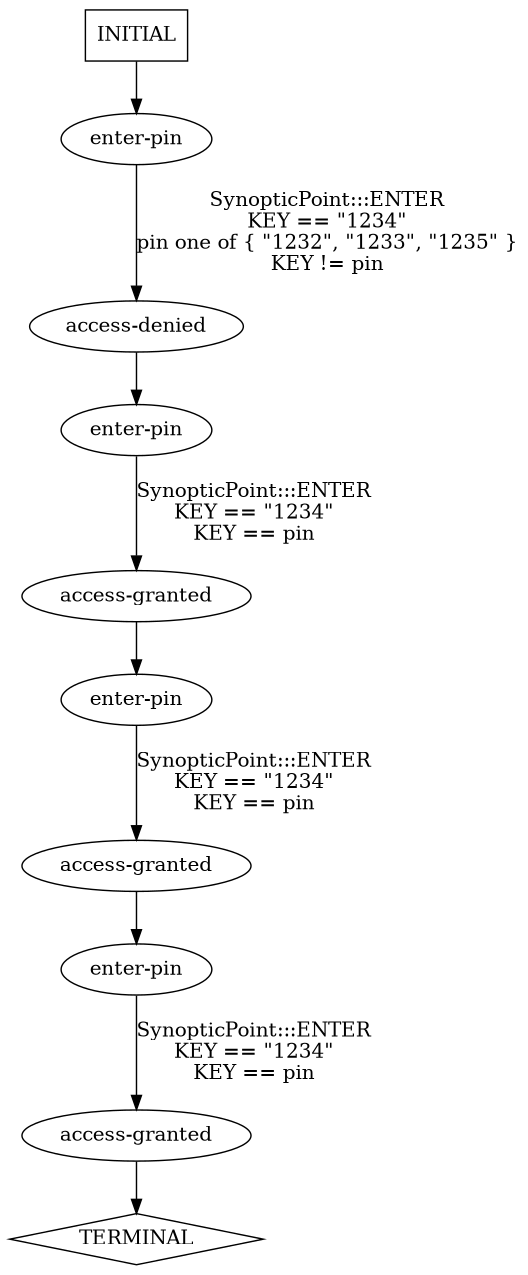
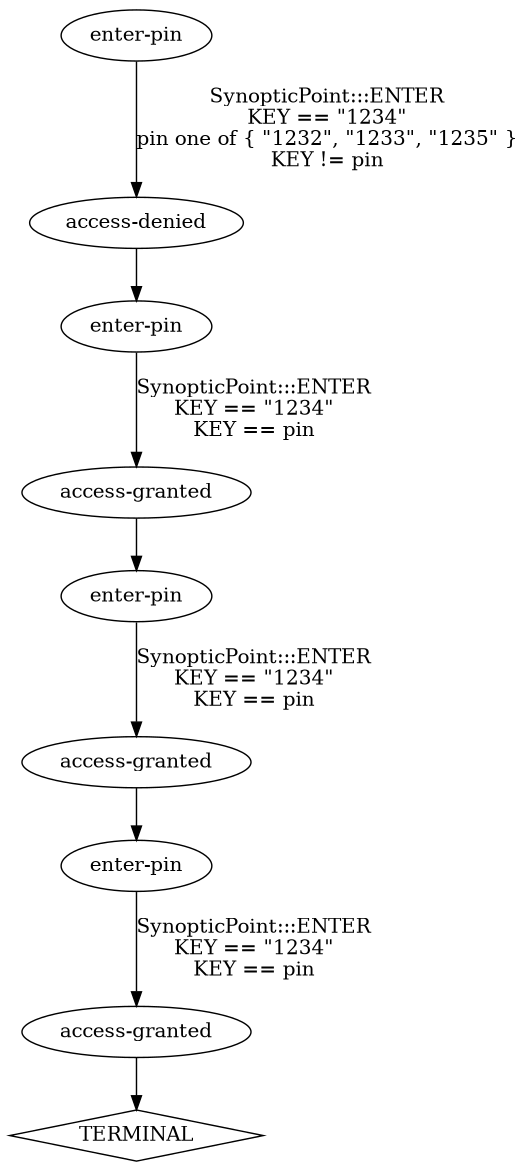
(136, 35) -> none
